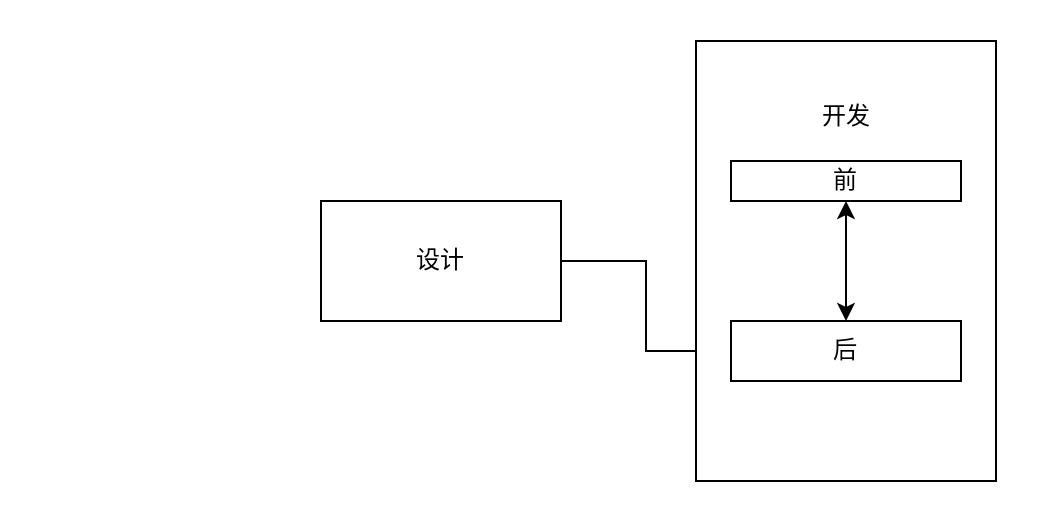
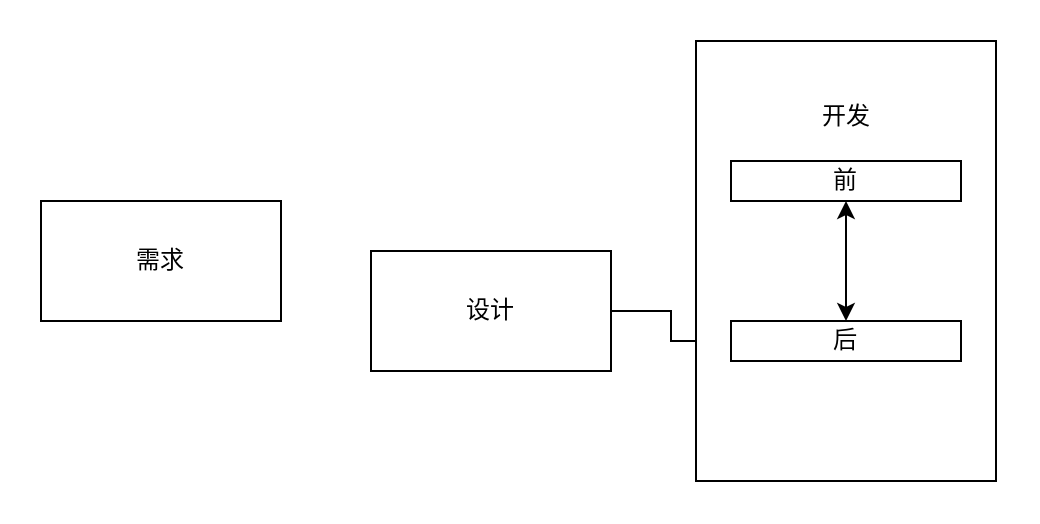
none -> (161, 261)
(441, 261) -> (491, 311)
(846, 351) -> (846, 341)
